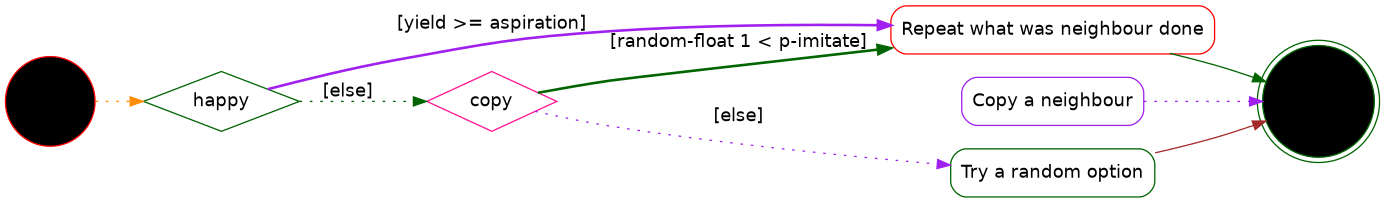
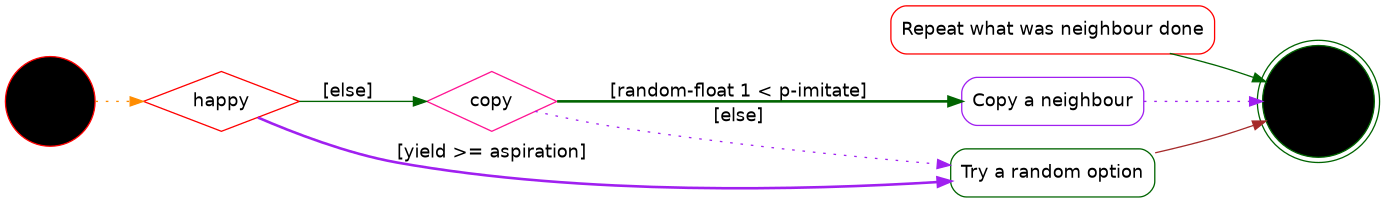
(570, 34) -> (593, 184)
(708, 69) -> (753, 101)
(221, 101) -> (221, 101)
(356, 101) -> (356, 101)
